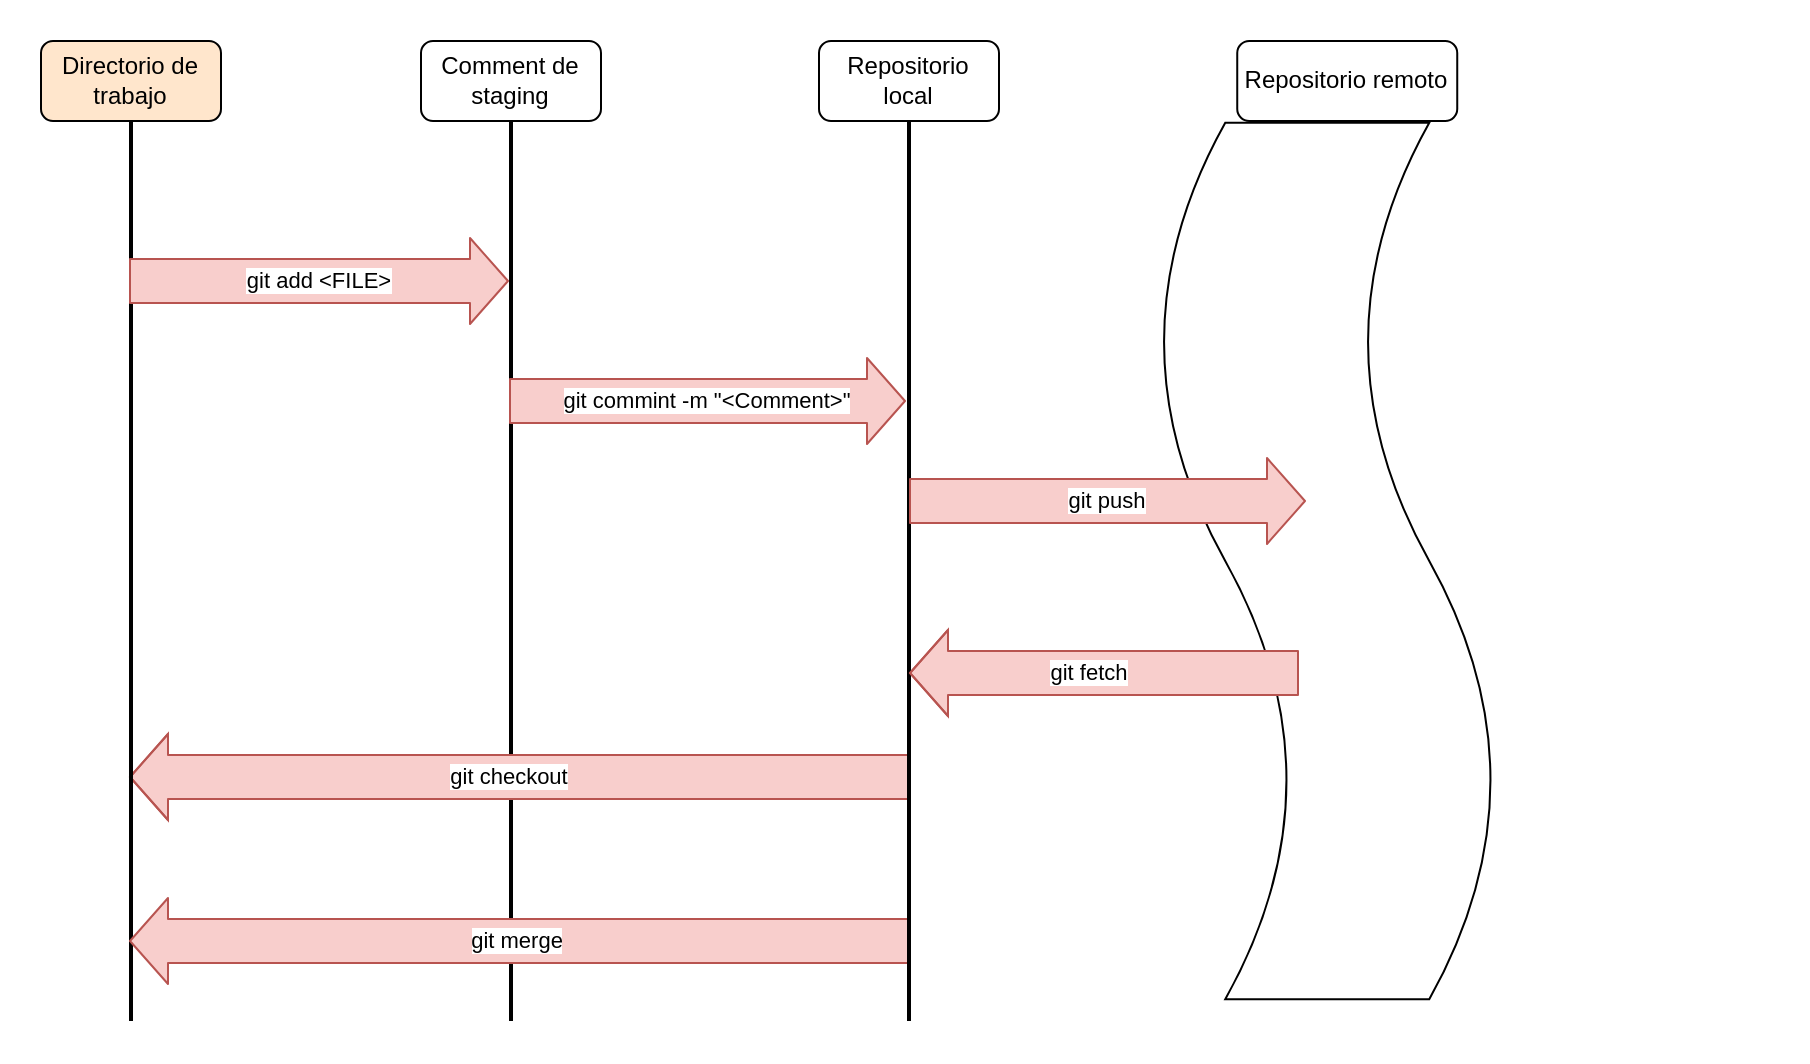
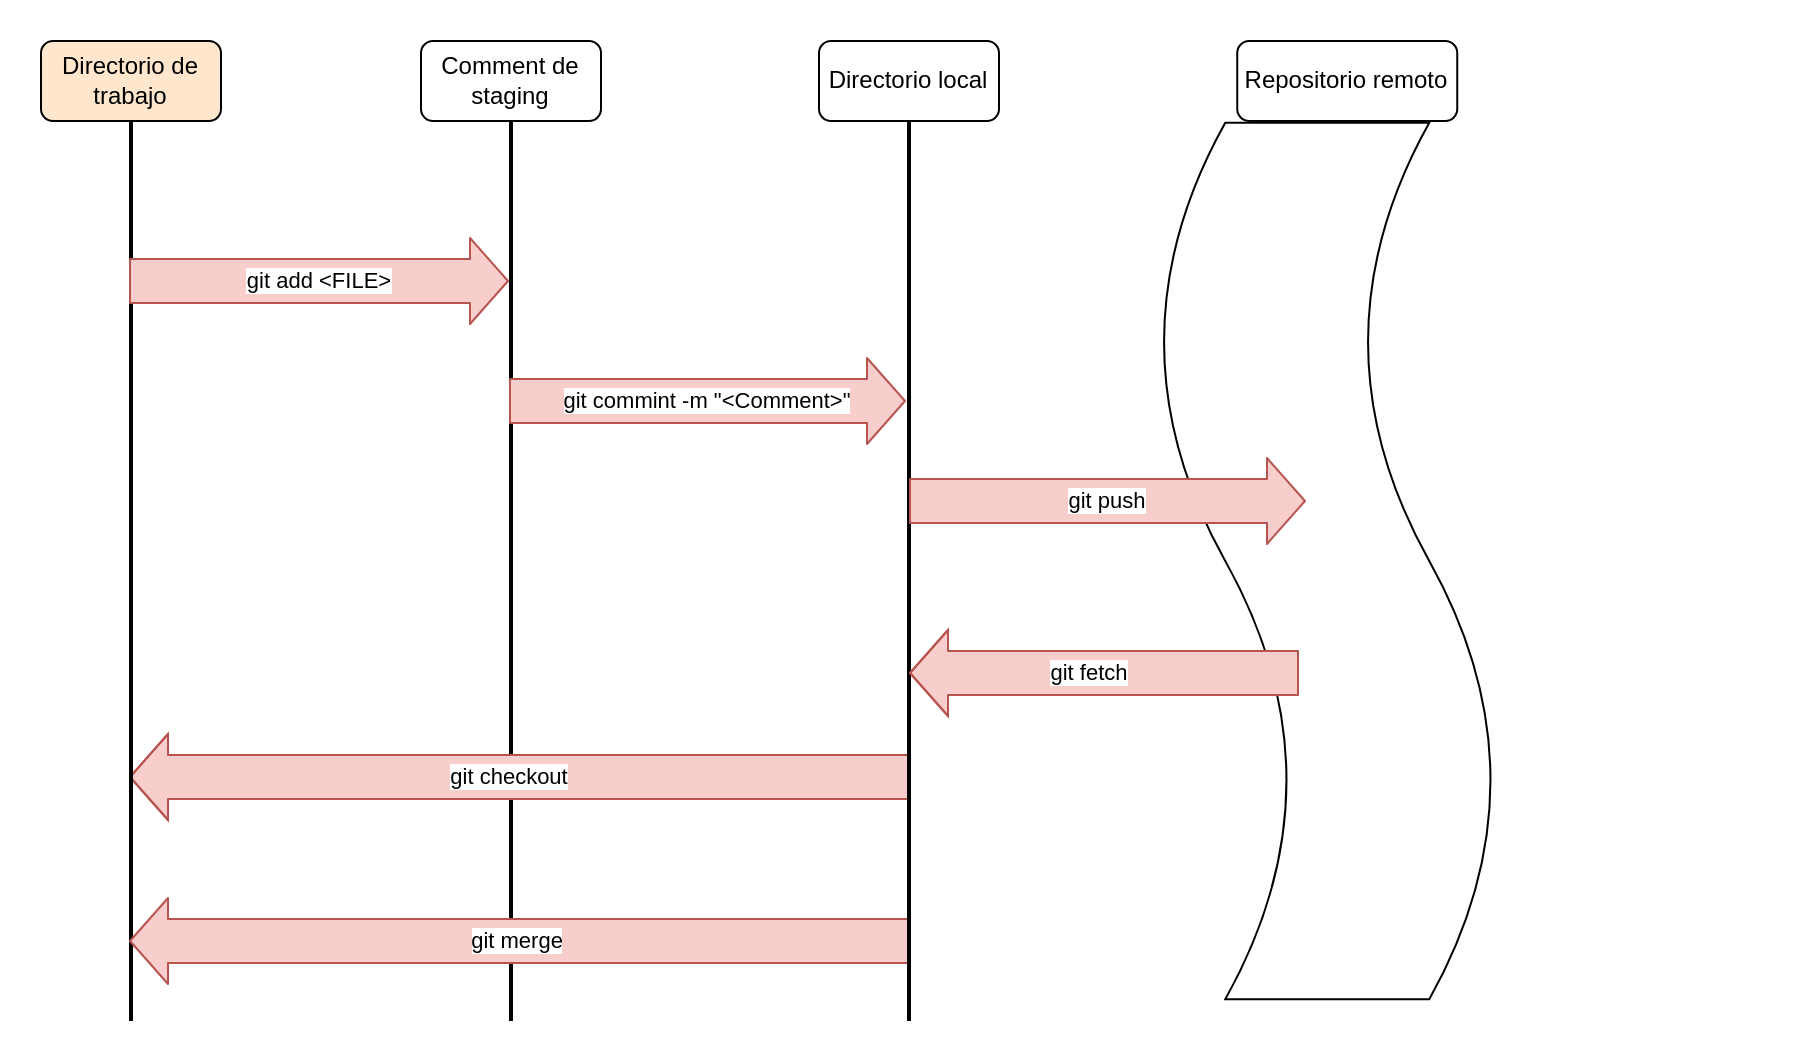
(909, 81) -> (909, 81)
